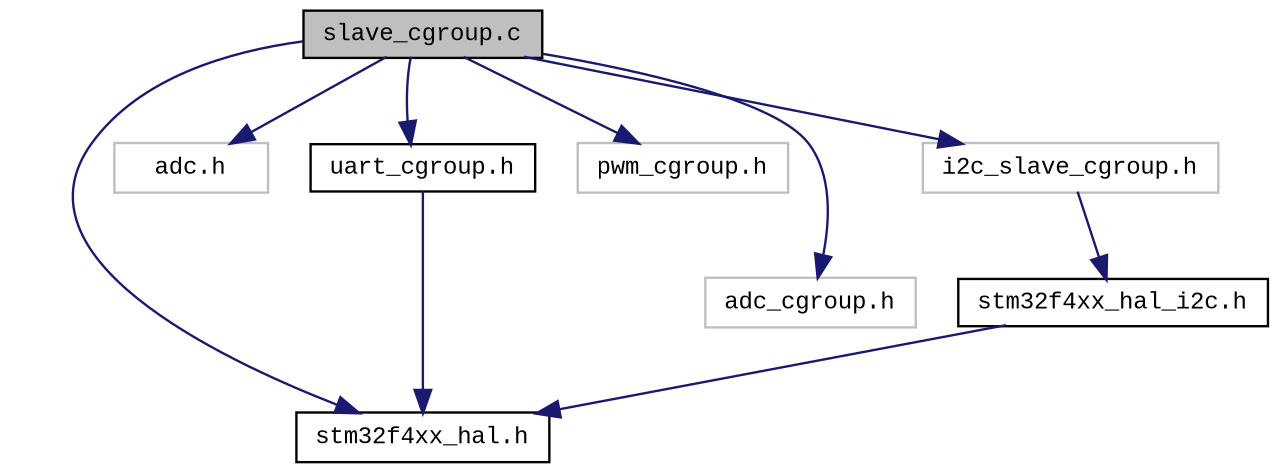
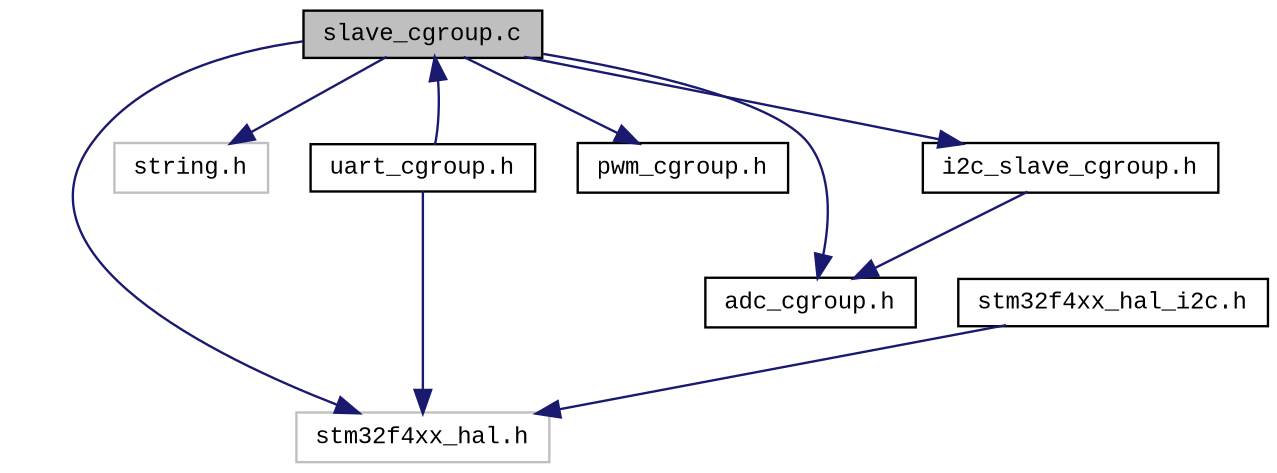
(407, 89) -> (439, 113)
(191, 168) -> (191, 168)
(683, 168) -> (683, 168)
(1071, 168) -> (1071, 168)
(1088, 225) -> (951, 230)
(811, 303) -> (811, 303)
(423, 437) -> (423, 437)
